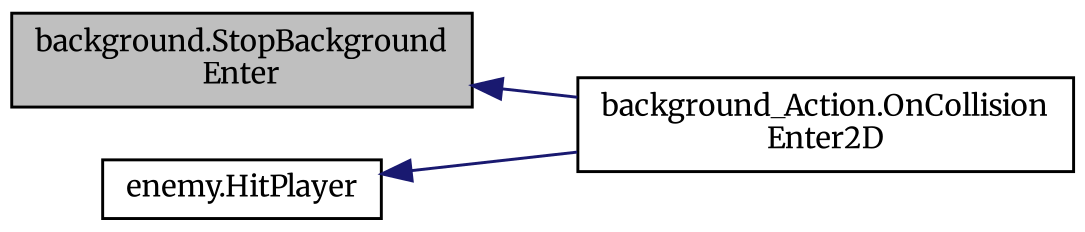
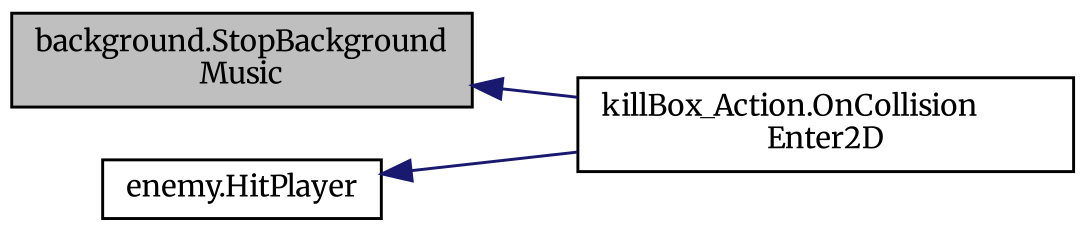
(242, 60) -> (242, 60)
(826, 125) -> (826, 125)
